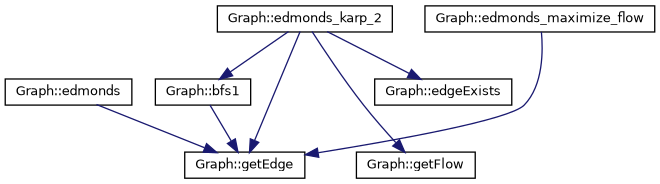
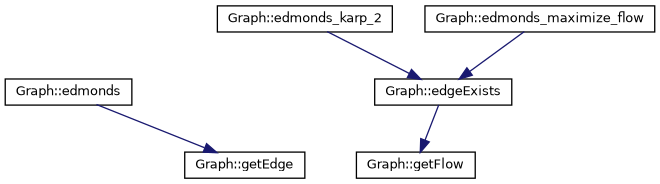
(277, 86) -> none
(351, 89) -> (432, 123)
(203, 92) -> none
(461, 126) -> (497, 51)
